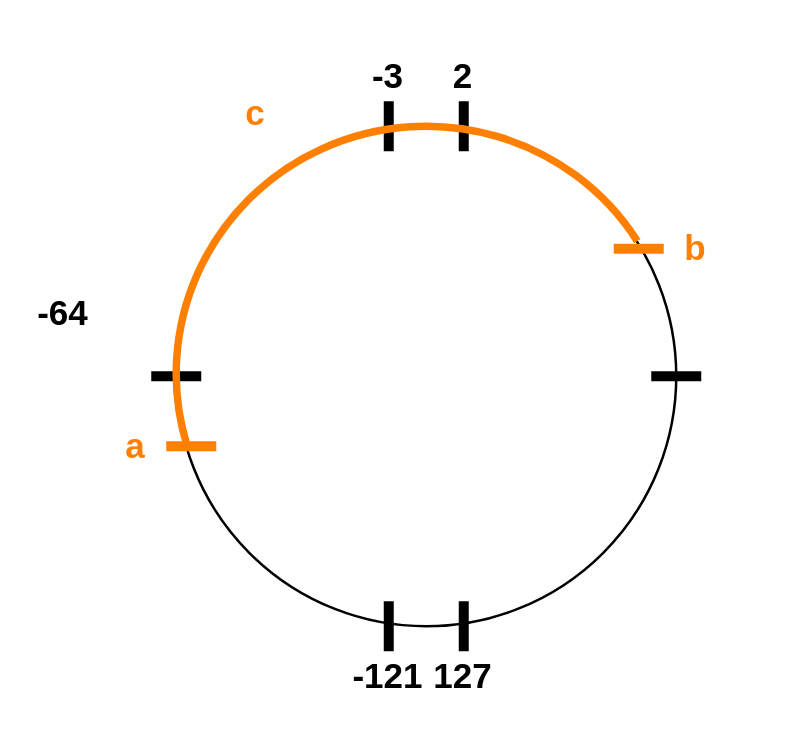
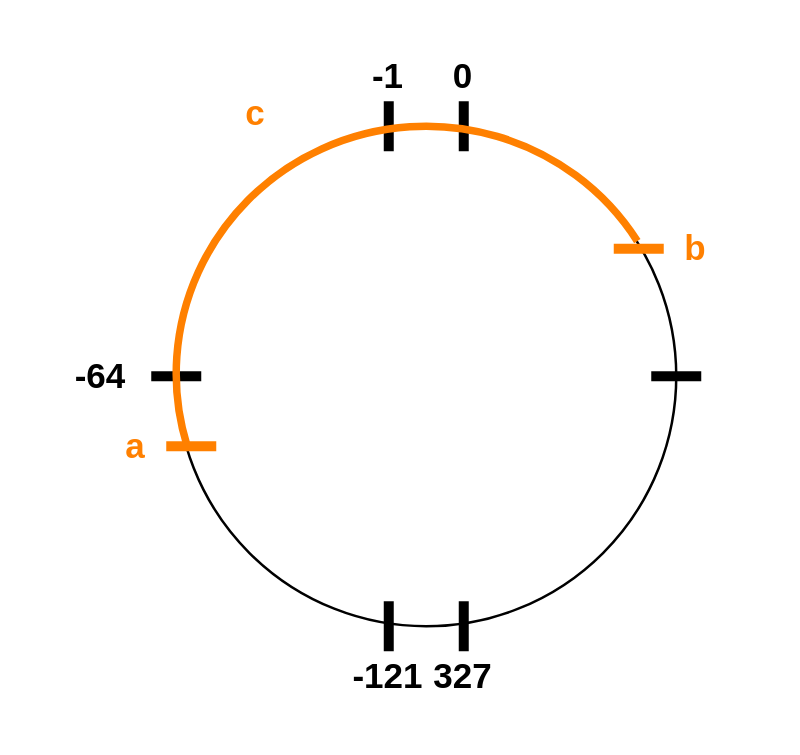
(389, 76) -> (389, 76)
(464, 76) -> (464, 76)
(64, 314) -> (101, 376)
(464, 676) -> (464, 676)
